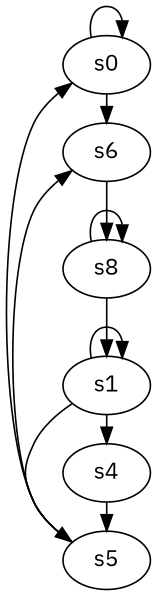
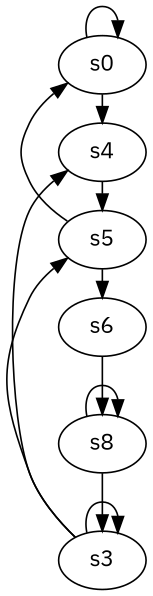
(107, 100) -> (102, 100)
(107, 385) -> (102, 560)
